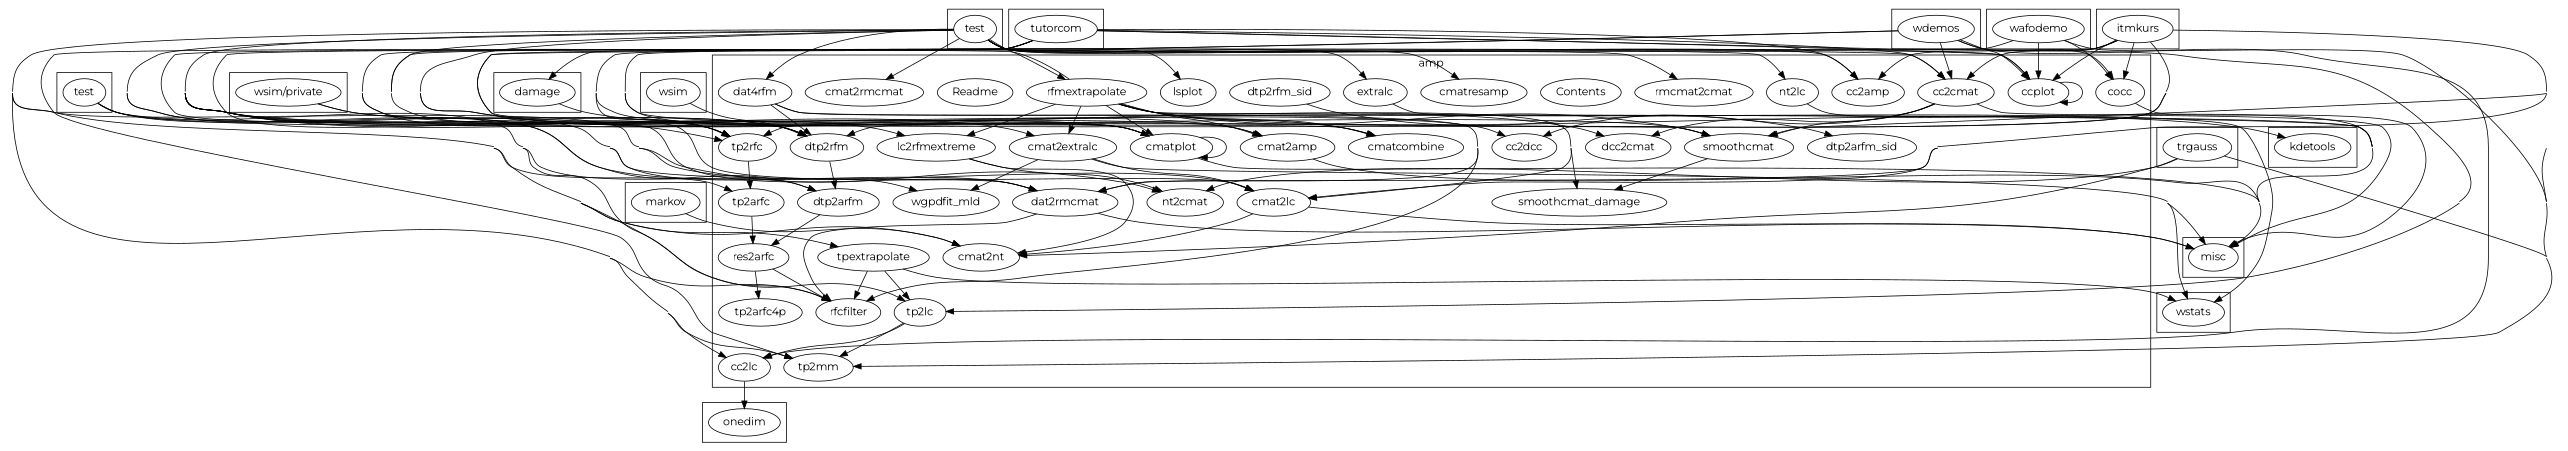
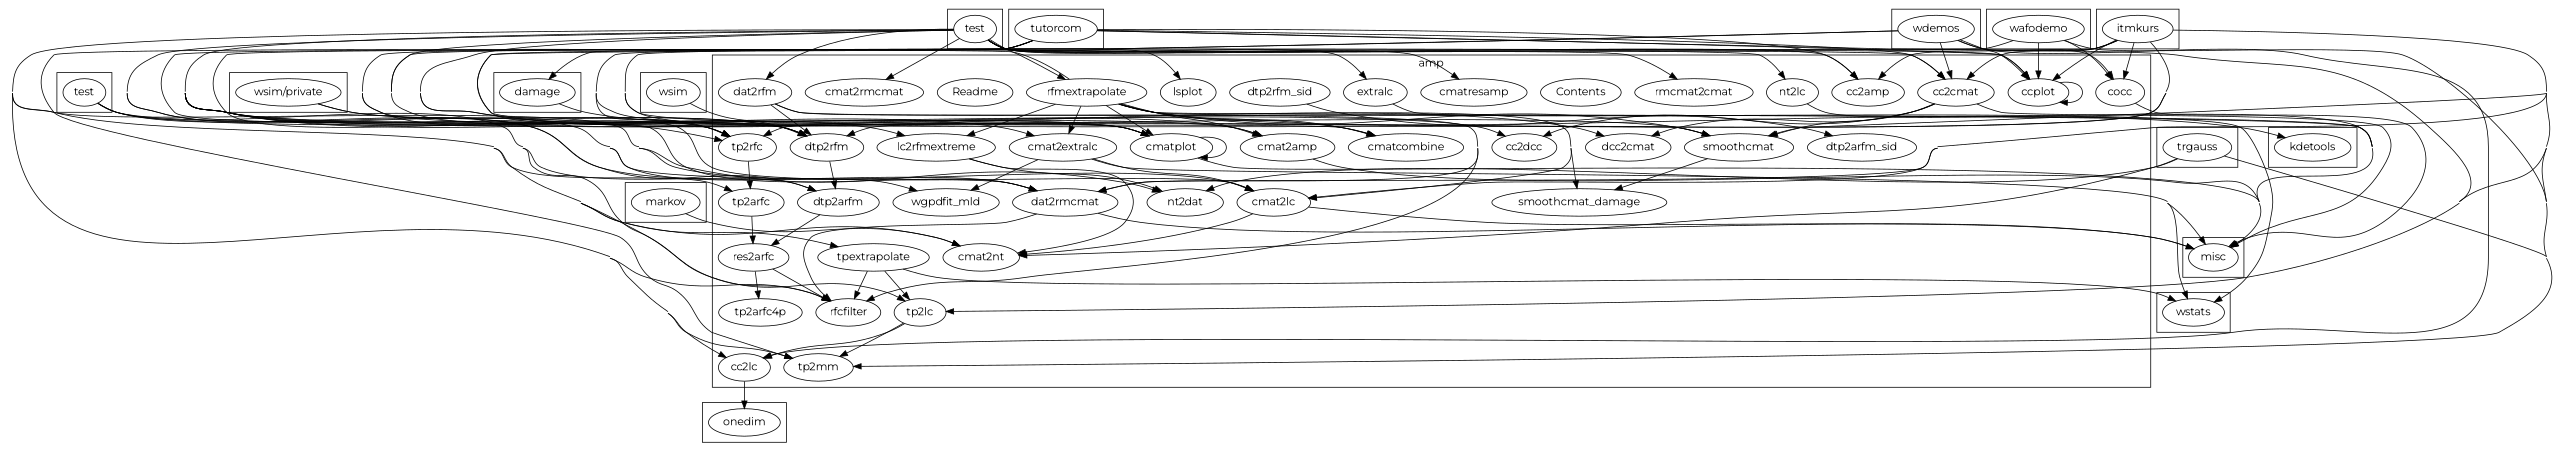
(755, 92) -> (755, 92)
none -> (2549, 120)
(1185, 202) -> (1185, 202)
